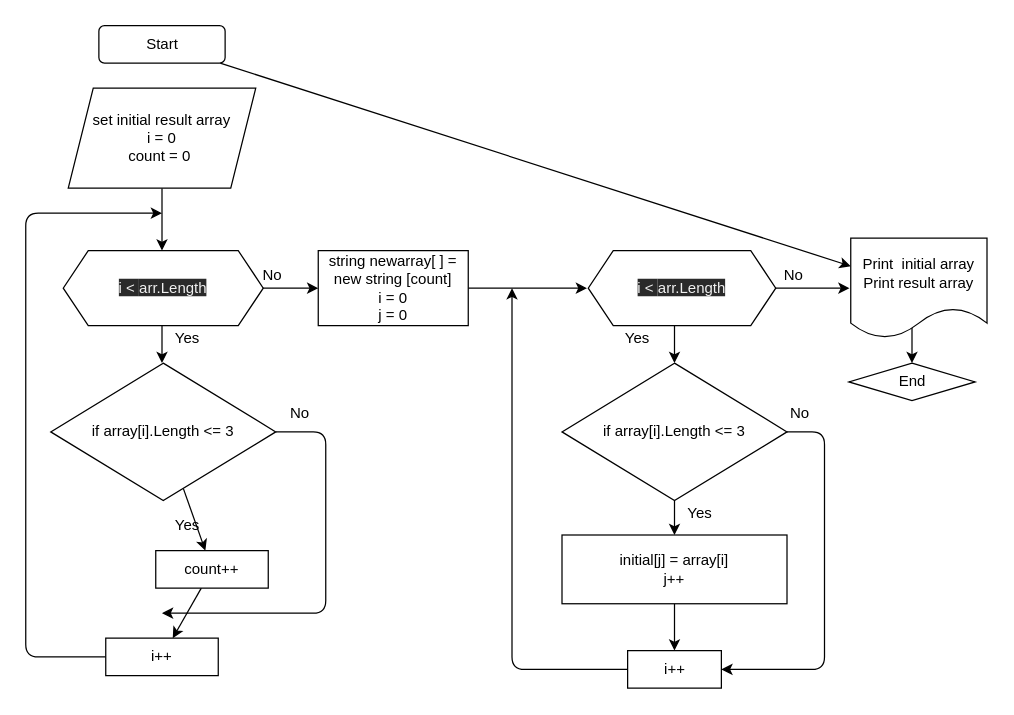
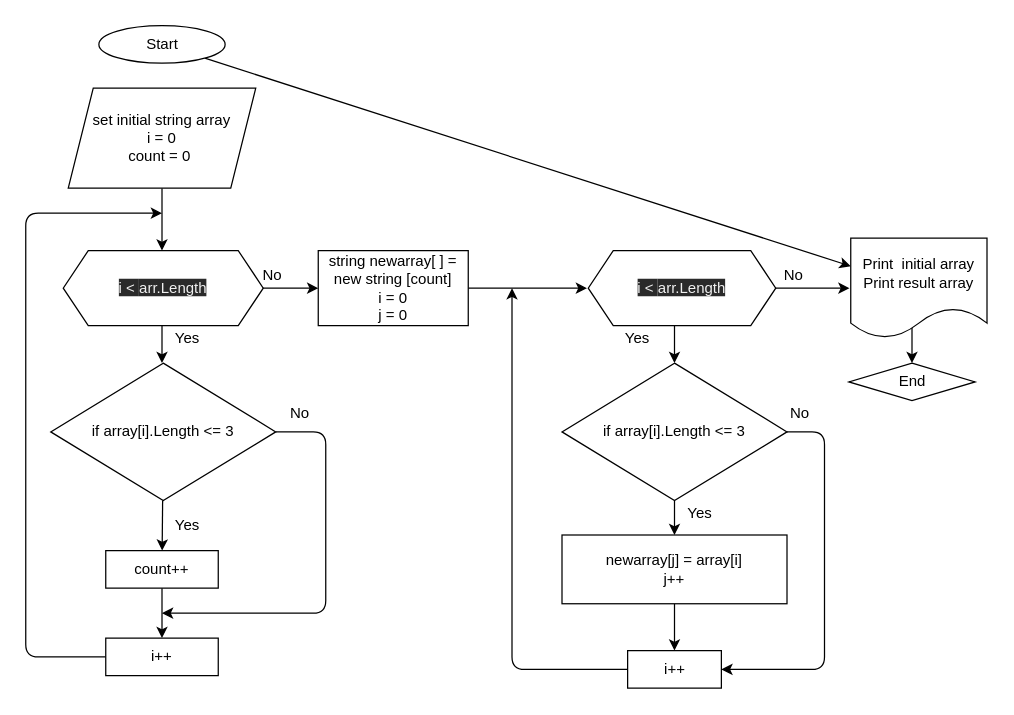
(162, 44) -> (162, 44)
(162, 138) -> (162, 138)
(212, 569) -> (162, 569)
(674, 569) -> (674, 569)
